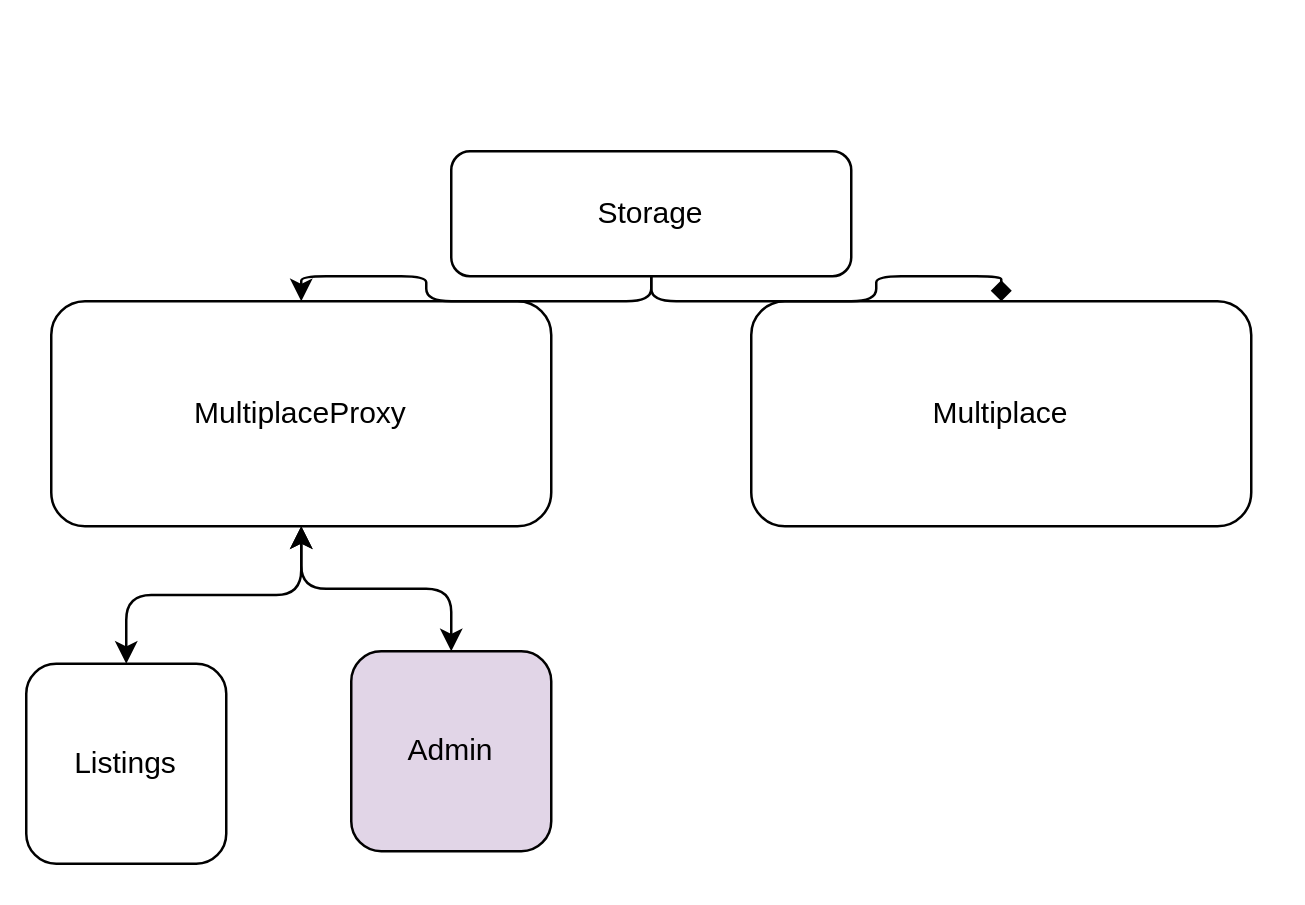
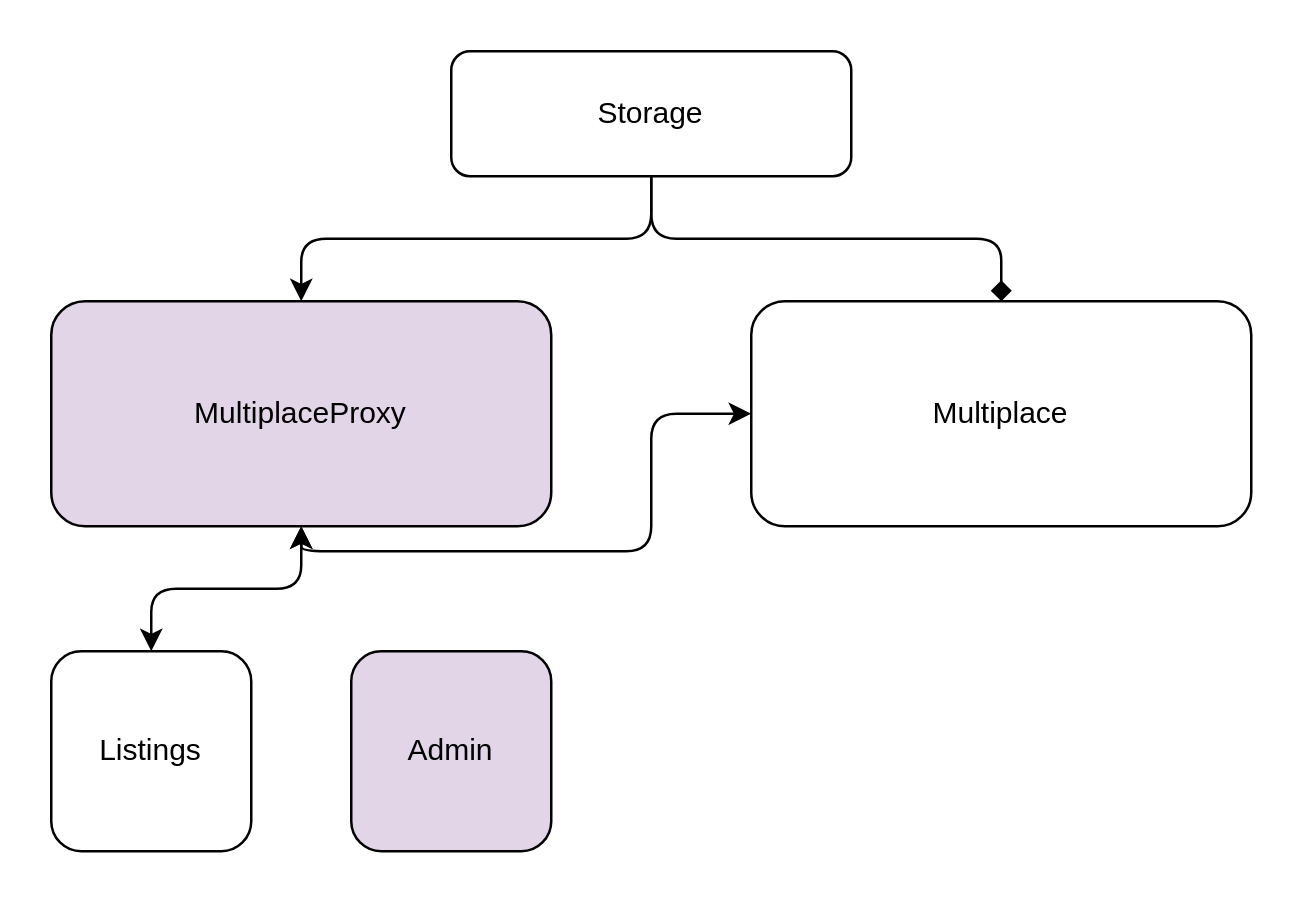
(651, 214) -> (651, 114)
(301, 414) -> (301, 414)
(394, 589) -> (574, 551)
(126, 764) -> (151, 751)
